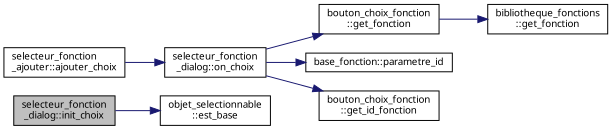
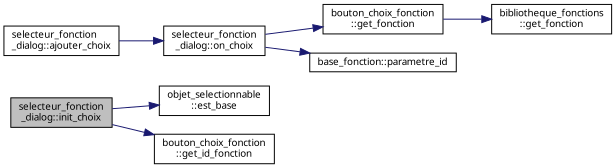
(64, 62) -> (61, 41)
(290, 82) -> (128, 128)
